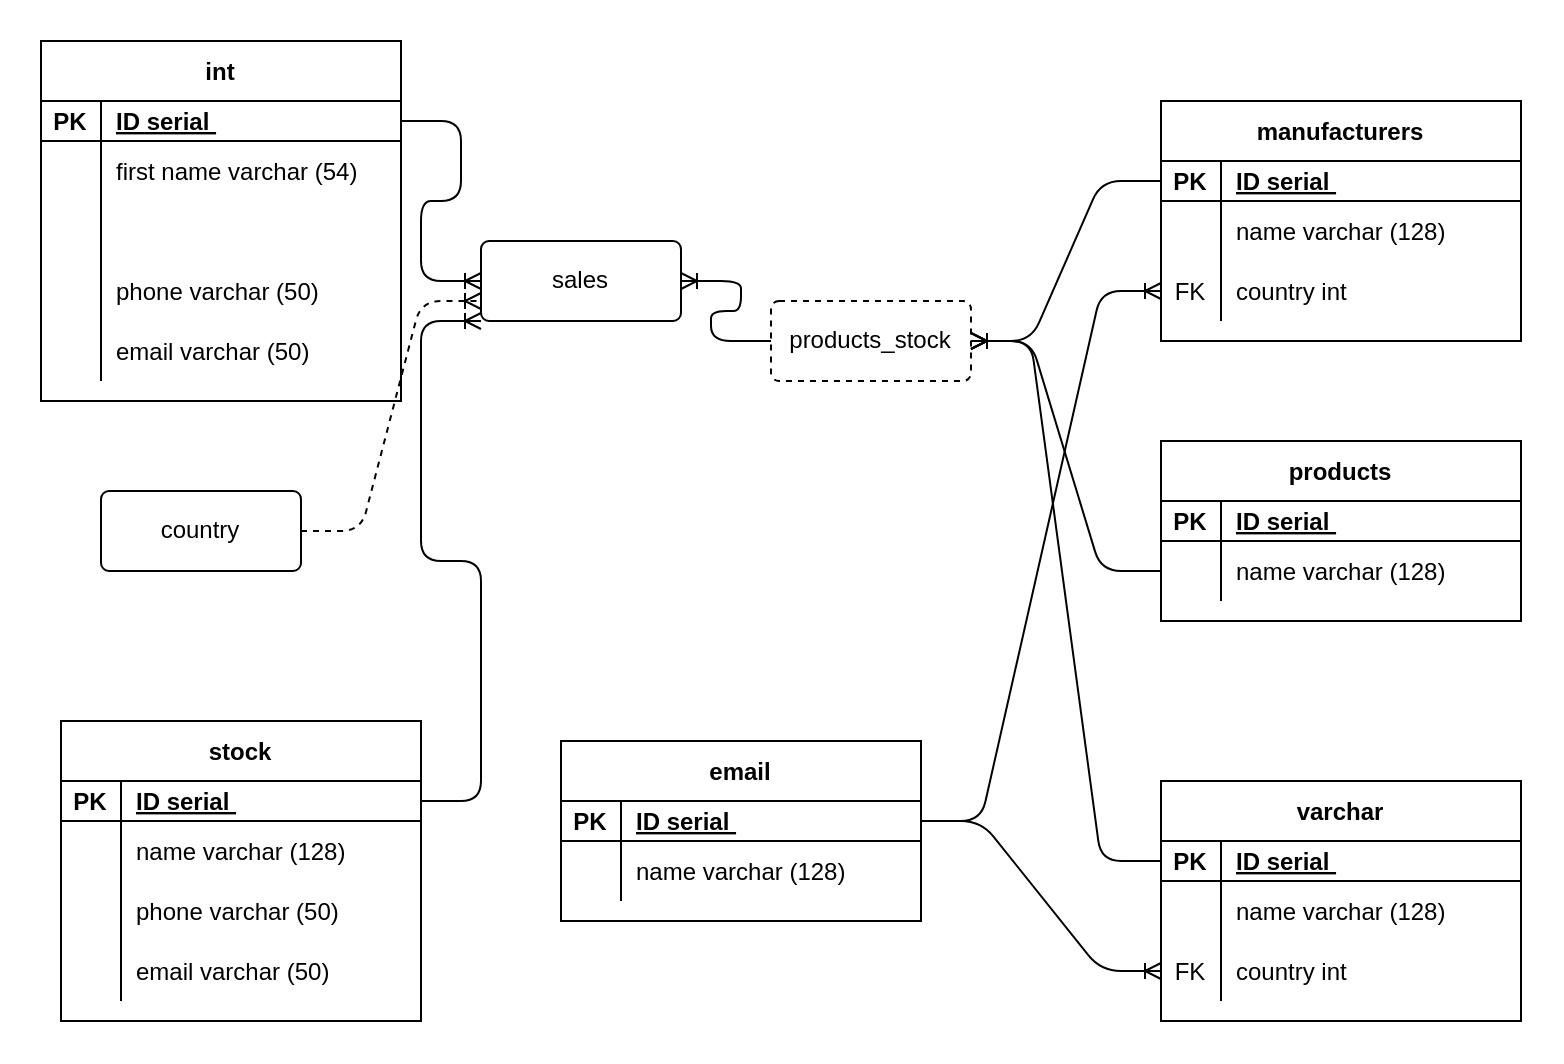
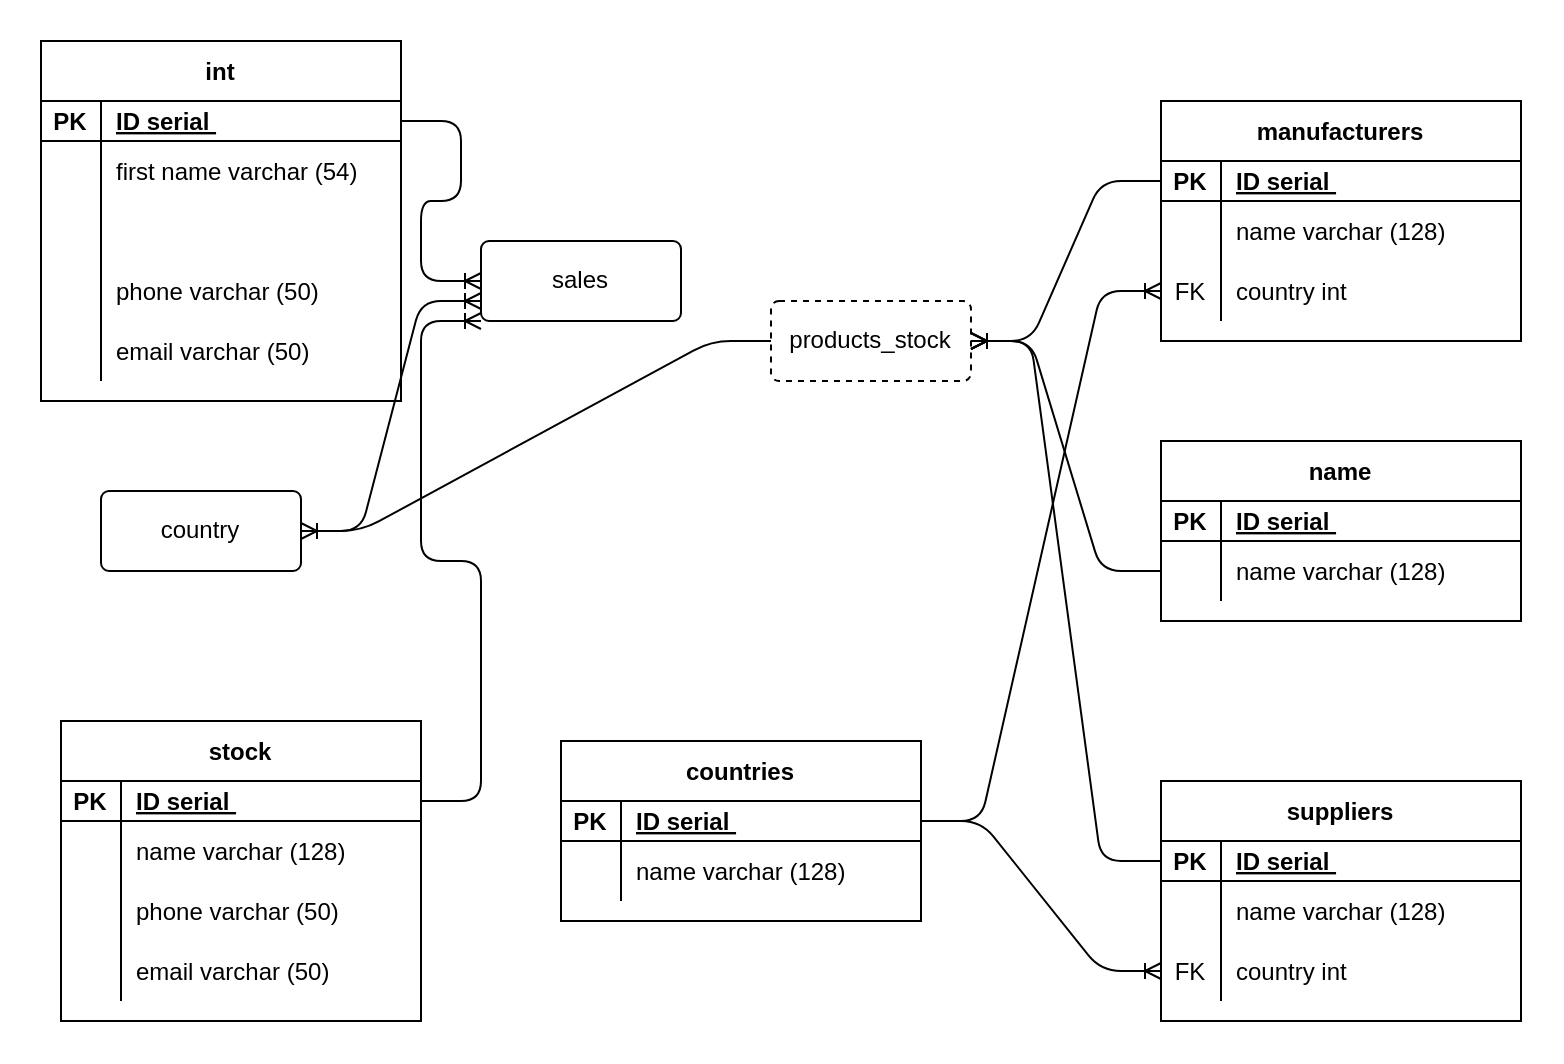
(741, 294) -> (570, 417)
(380, 458) -> (380, 458)
(1340, 472) -> (1340, 472)
(740, 772) -> (740, 772)
(1340, 812) -> (1340, 812)
